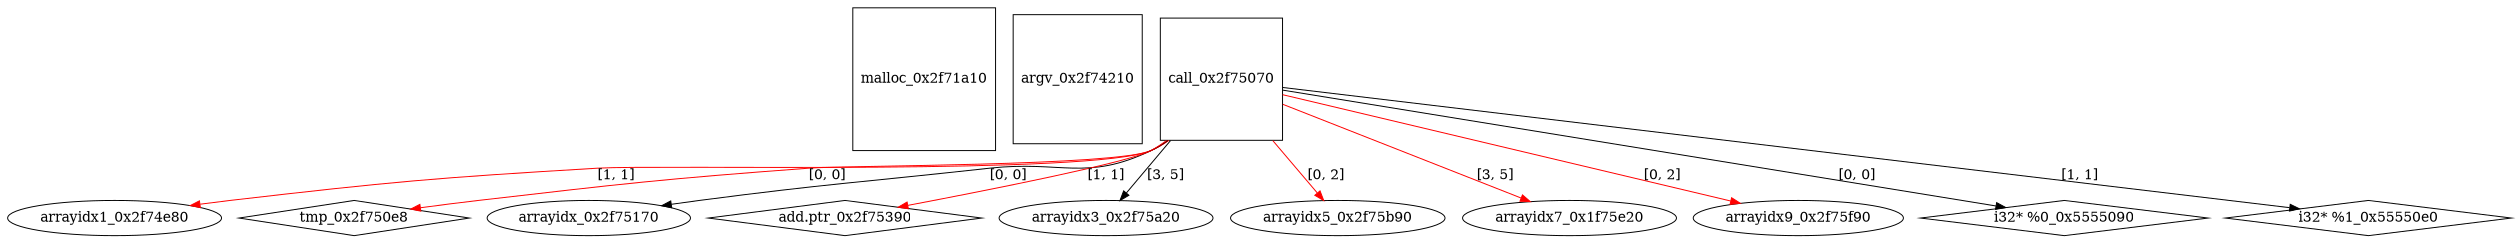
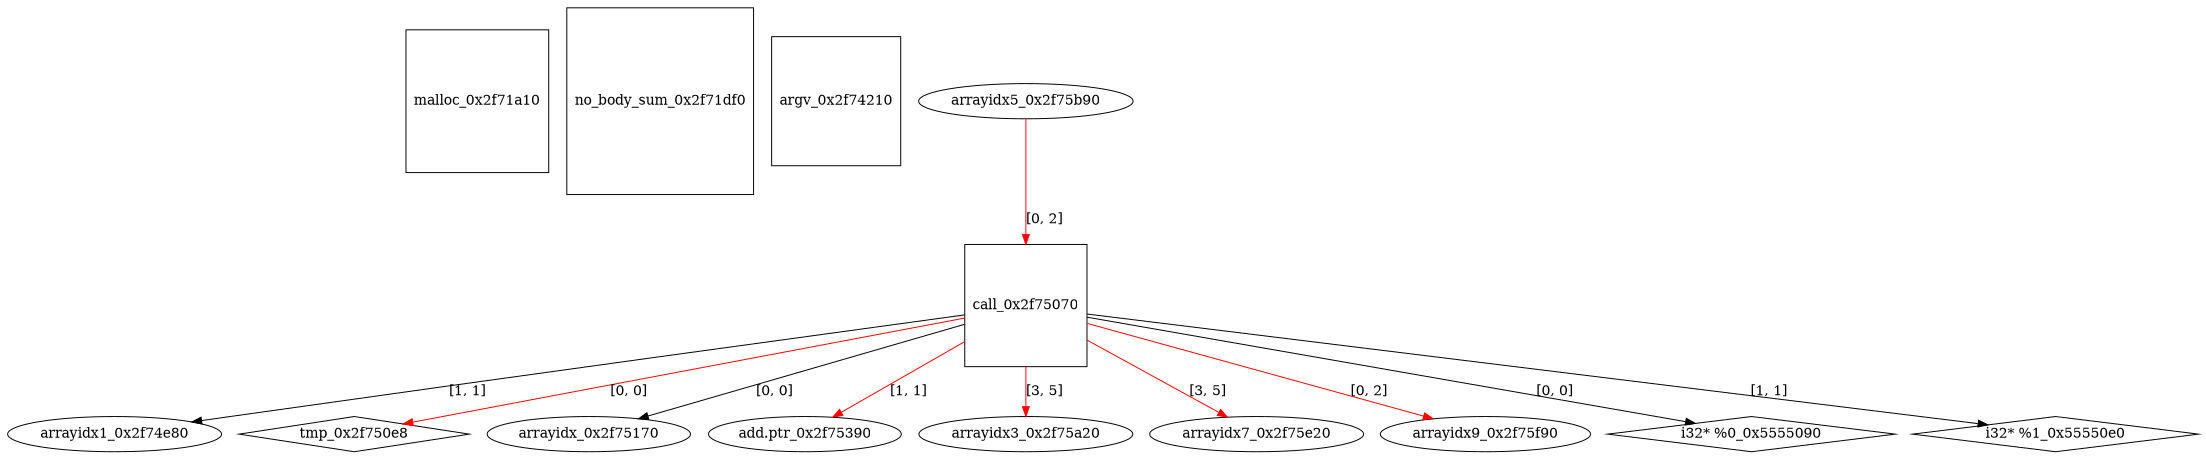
none -> (660, 101)
(685, 167) -> (583, 367)
(1148, 167) -> (1026, 387)
(1295, 167) -> (1026, 177)
(845, 218) -> (805, 434)
(1570, 218) -> (1257, 434)
